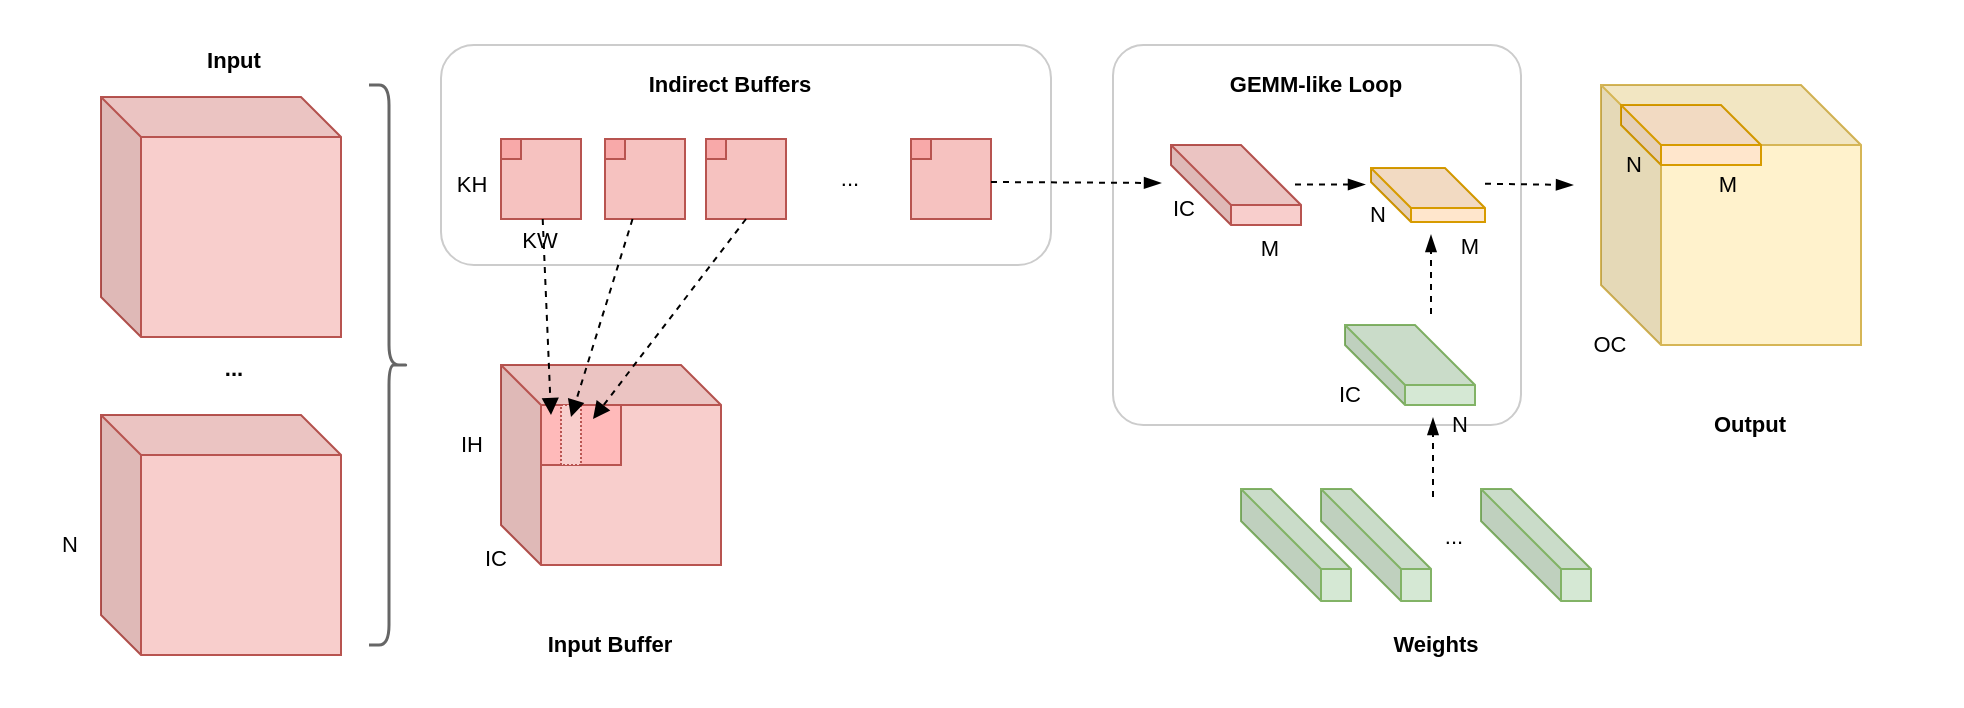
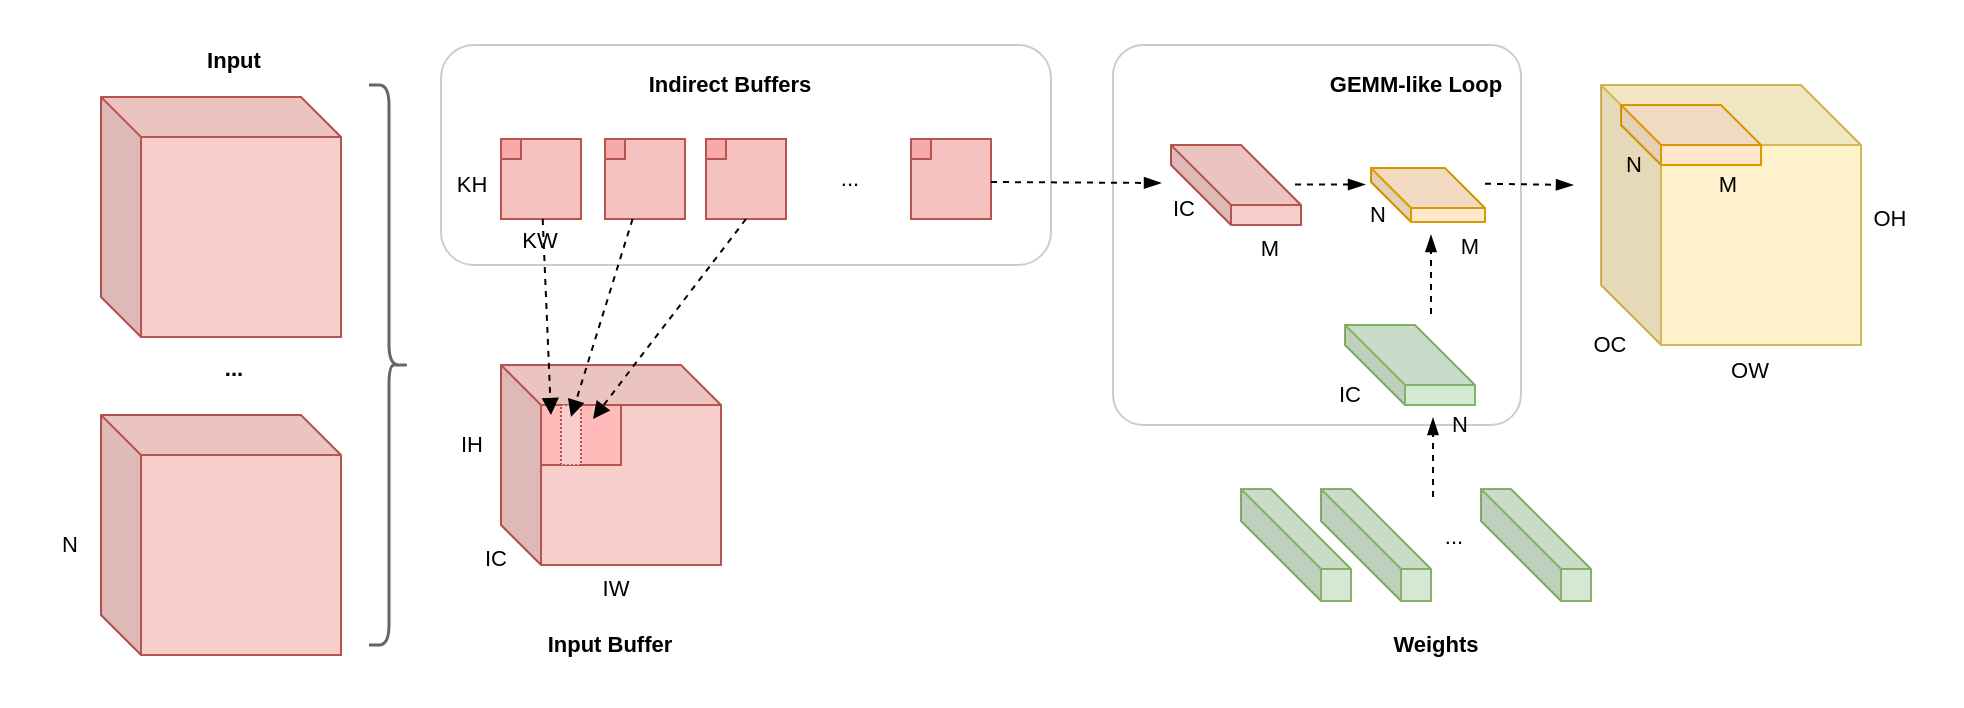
(1317, 85) -> (1417, 85)
none -> (1891, 219)
none -> (1751, 371)
(1751, 425) -> none
none -> (617, 589)
